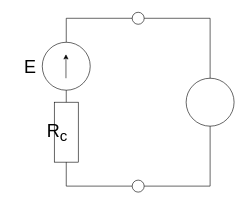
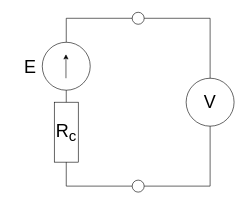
none -> (210, 102)
(57, 132) -> (66, 132)
